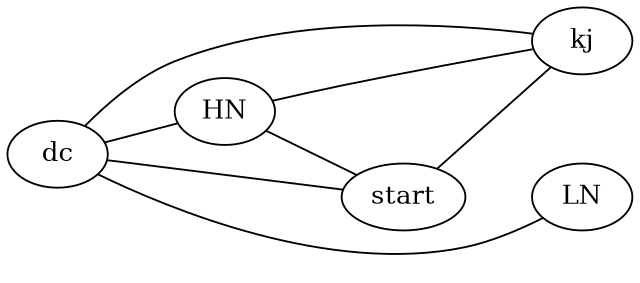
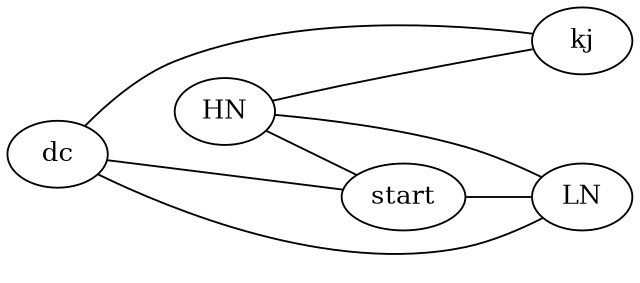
(494, 118) -> (499, 197)
(141, 133) -> (411, 134)
